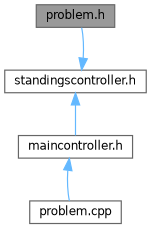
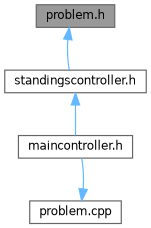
(83, 43) -> (68, 55)
(68, 186) -> (83, 174)
